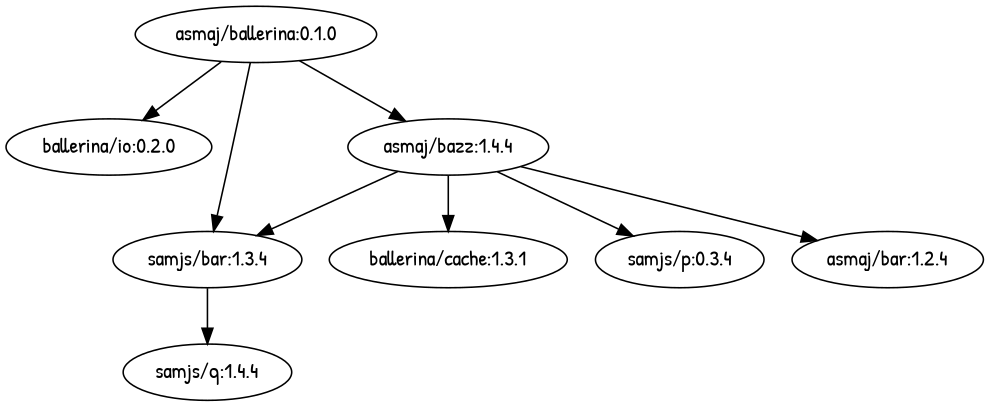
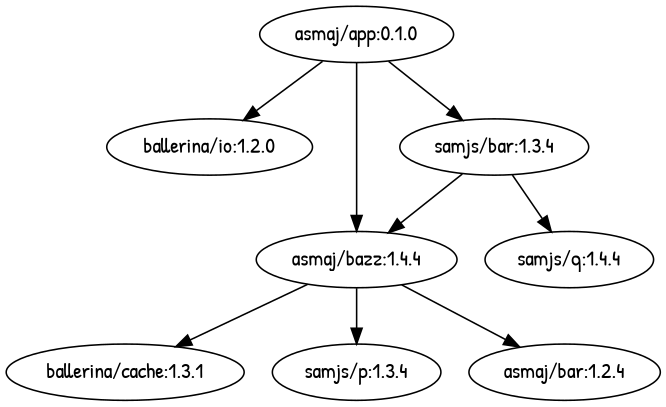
(256, 34) -> (357, 34)
(109, 147) -> (210, 147)
(335, 200) -> (432, 198)
(680, 260) -> (357, 372)
